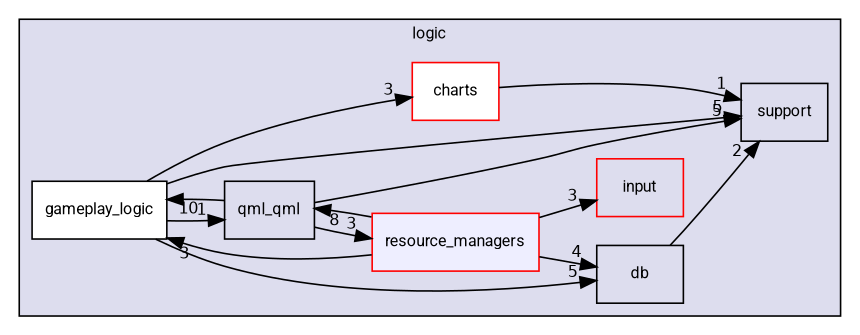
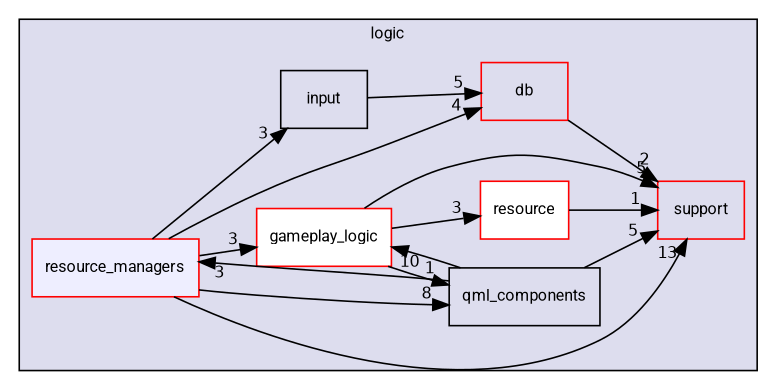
(456, 91) -> (525, 210)
(784, 112) -> (701, 210)
(640, 188) -> (324, 99)
(99, 210) -> (324, 237)
(270, 210) -> (525, 297)
(640, 274) -> (525, 91)
(364, 289) -> (416, 96)
none -> (360, 359)
